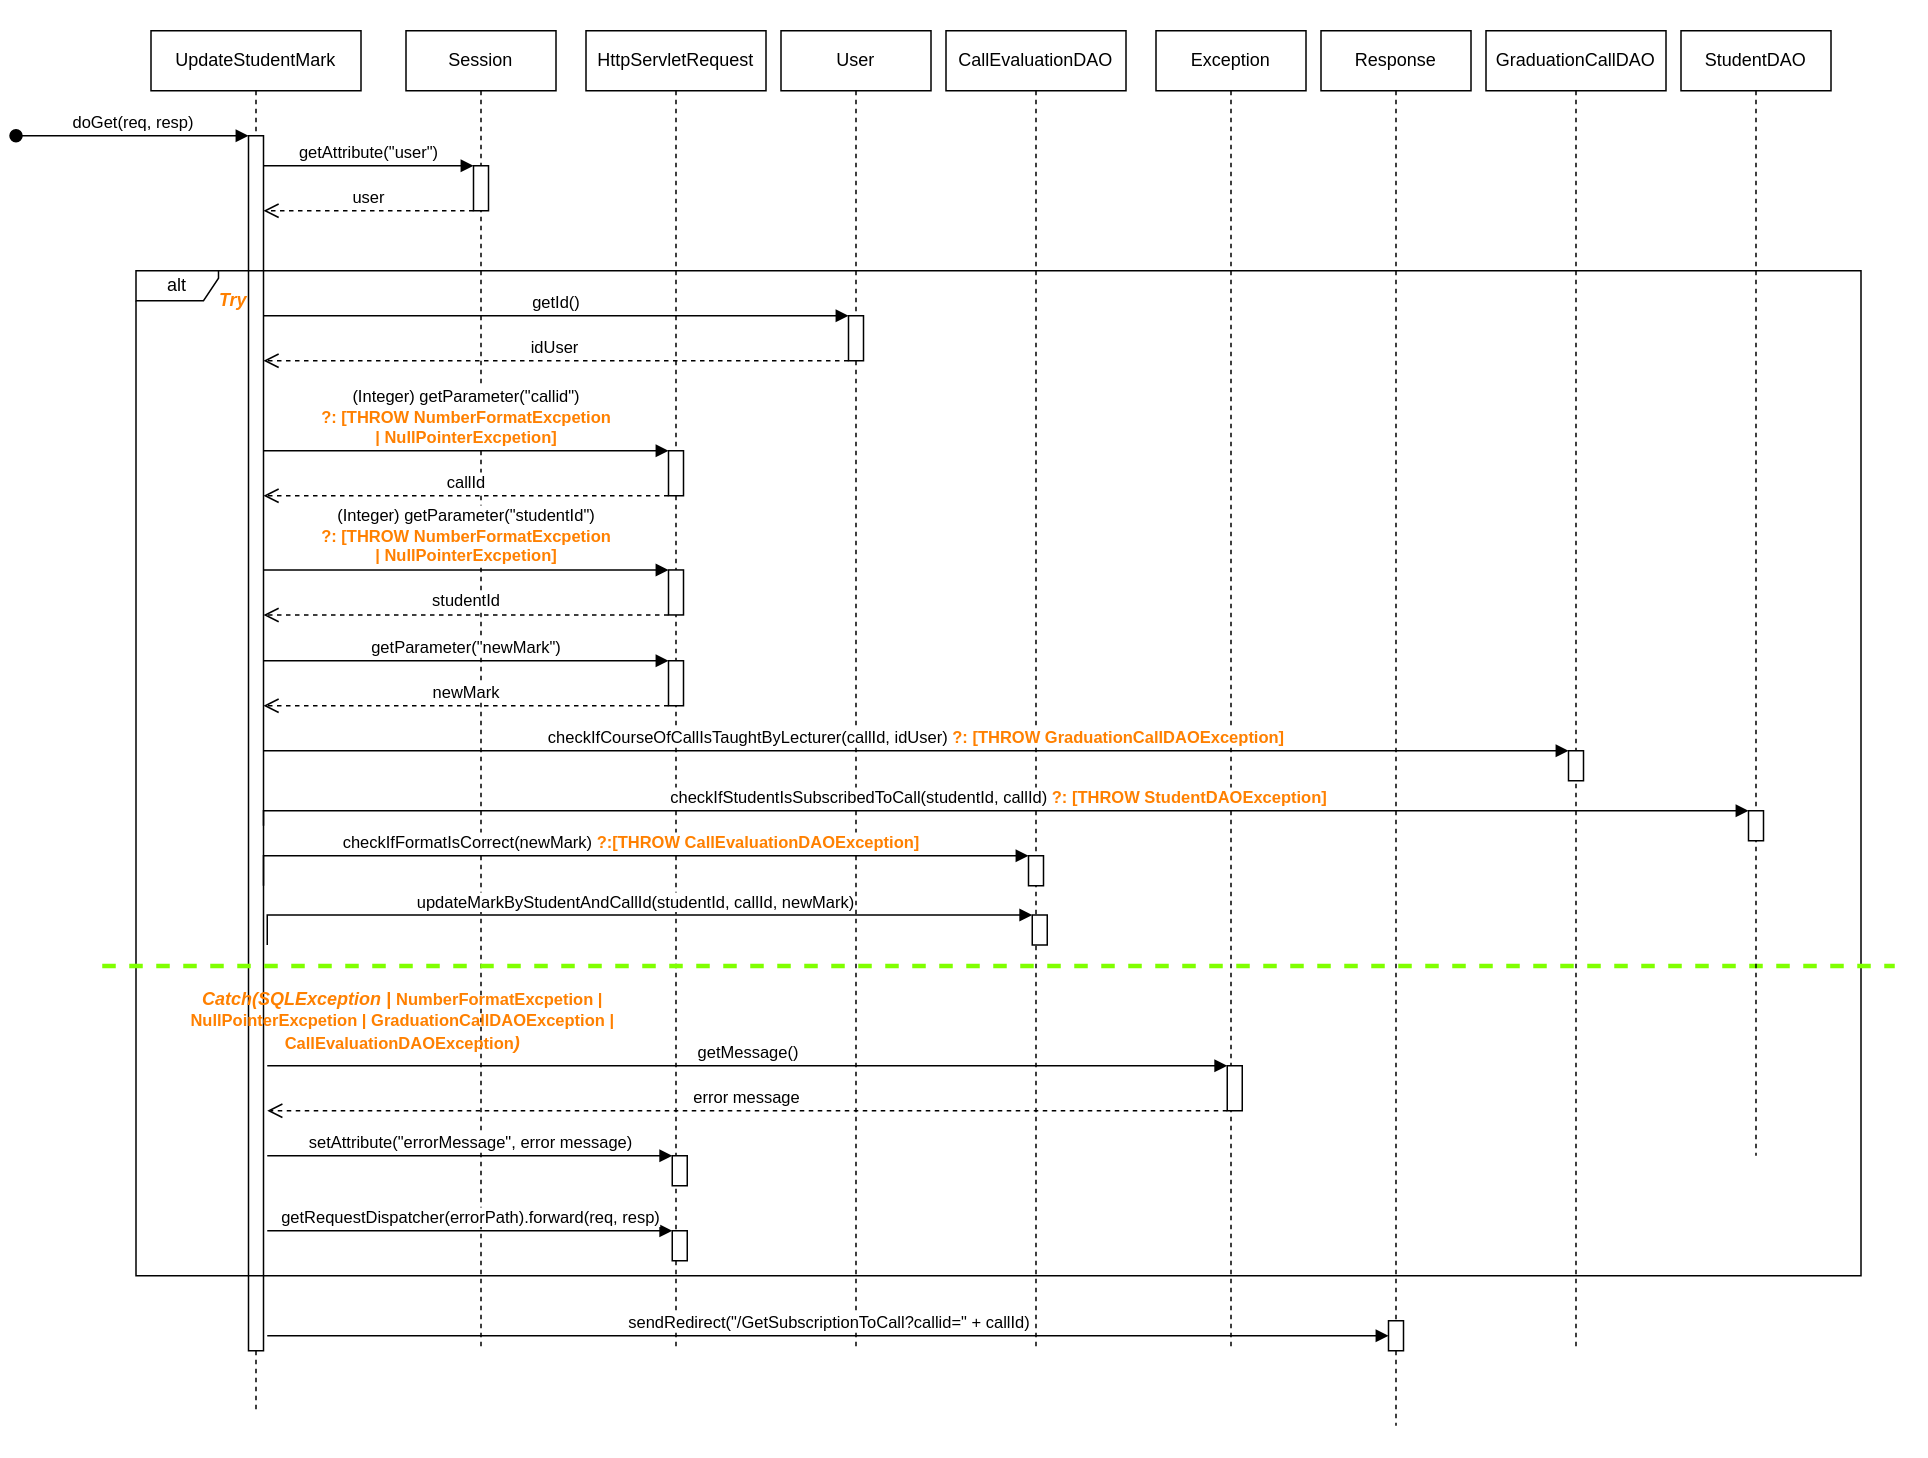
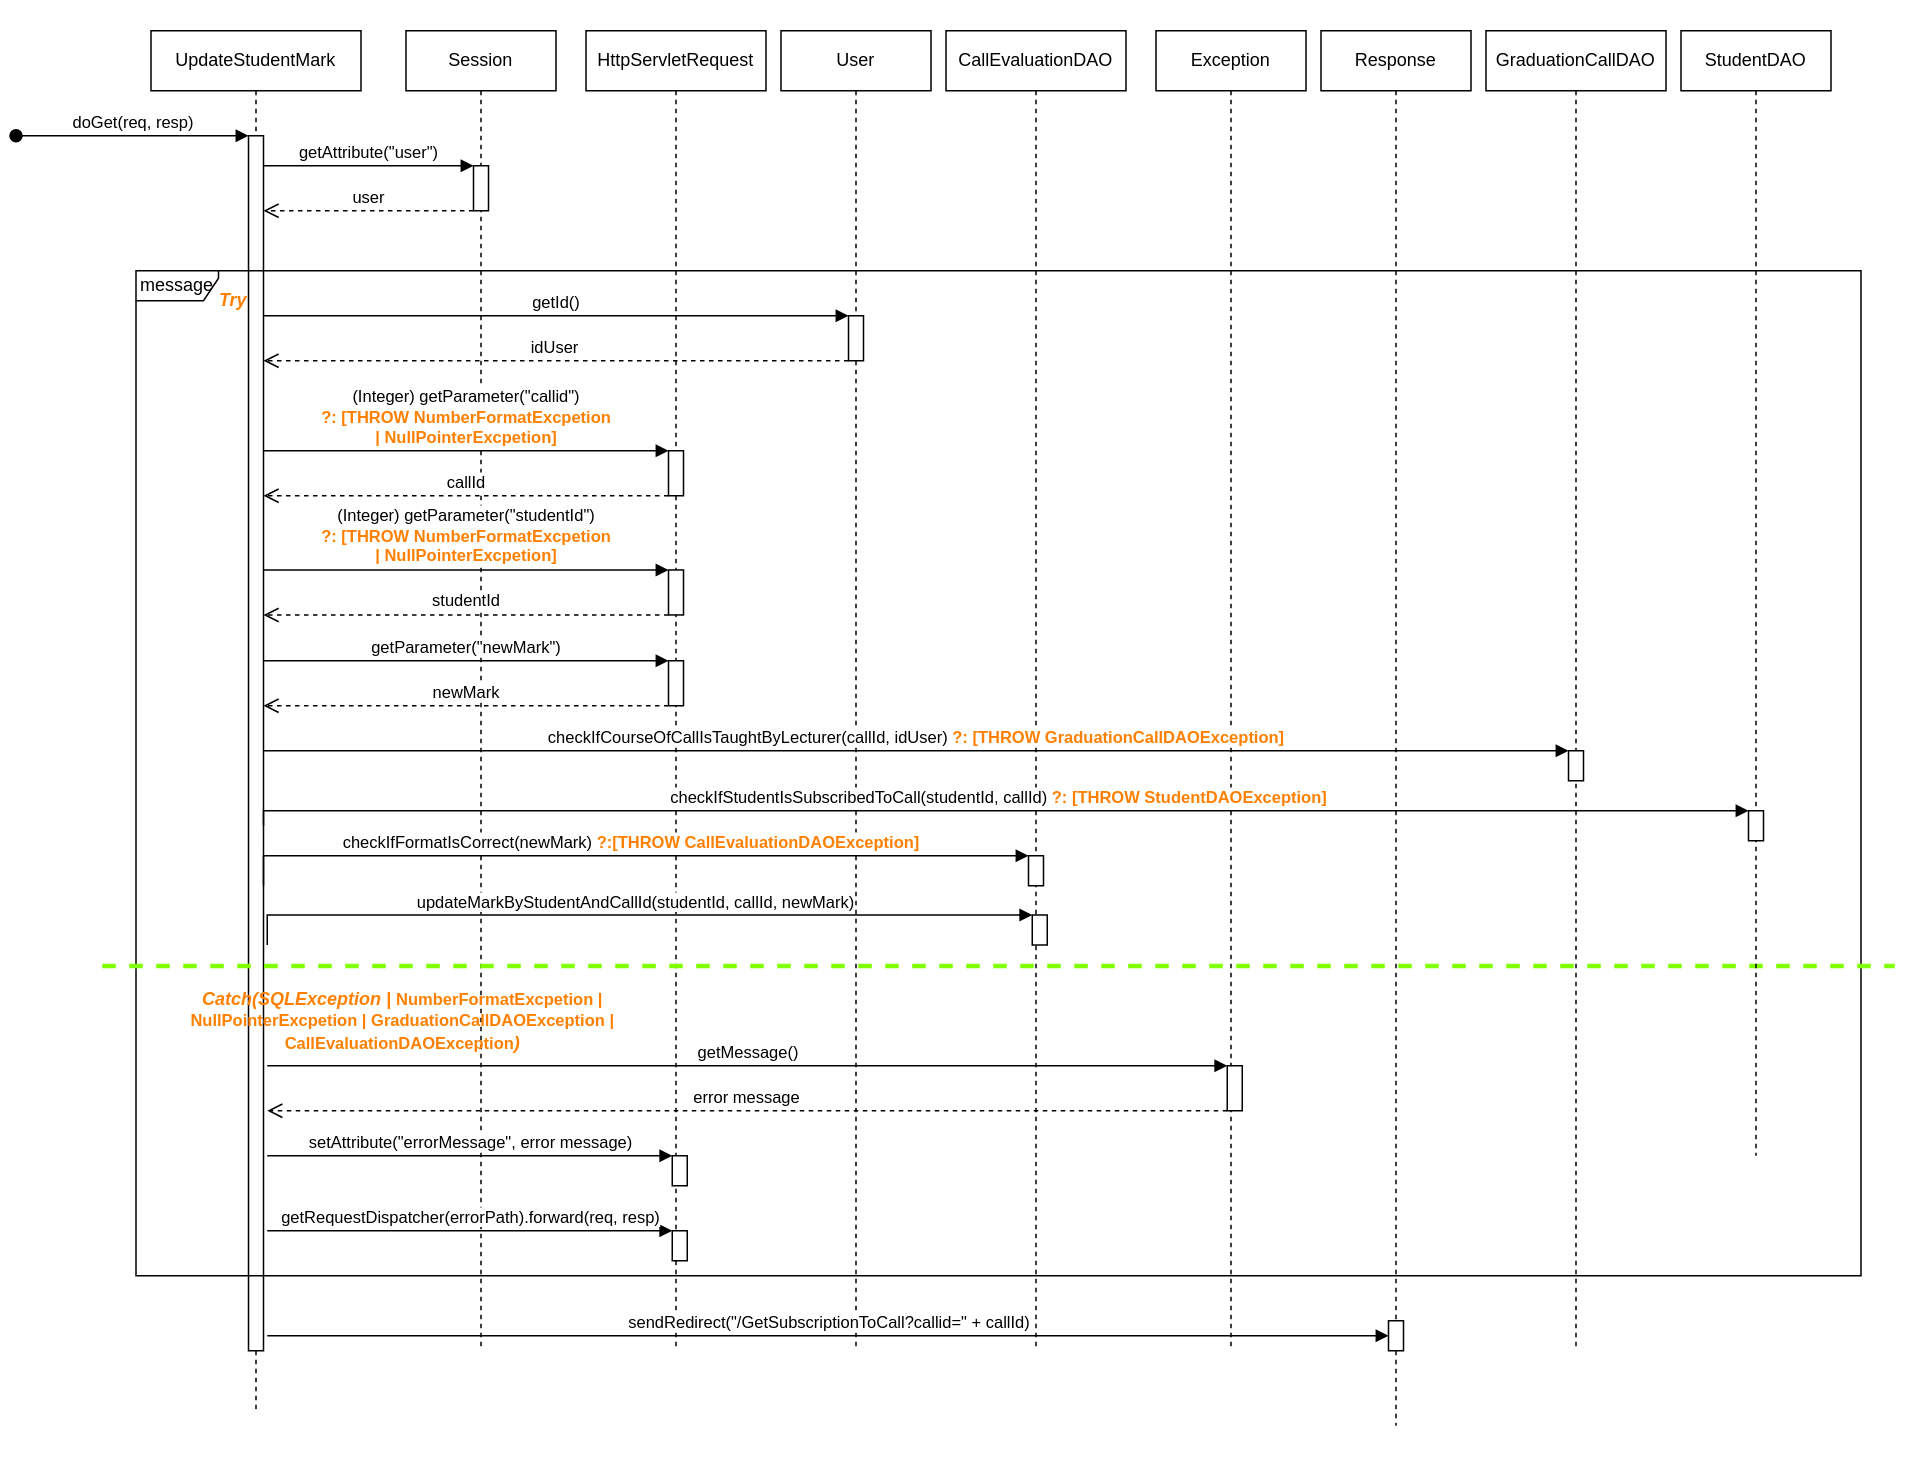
(177, 286) -> (177, 286)
